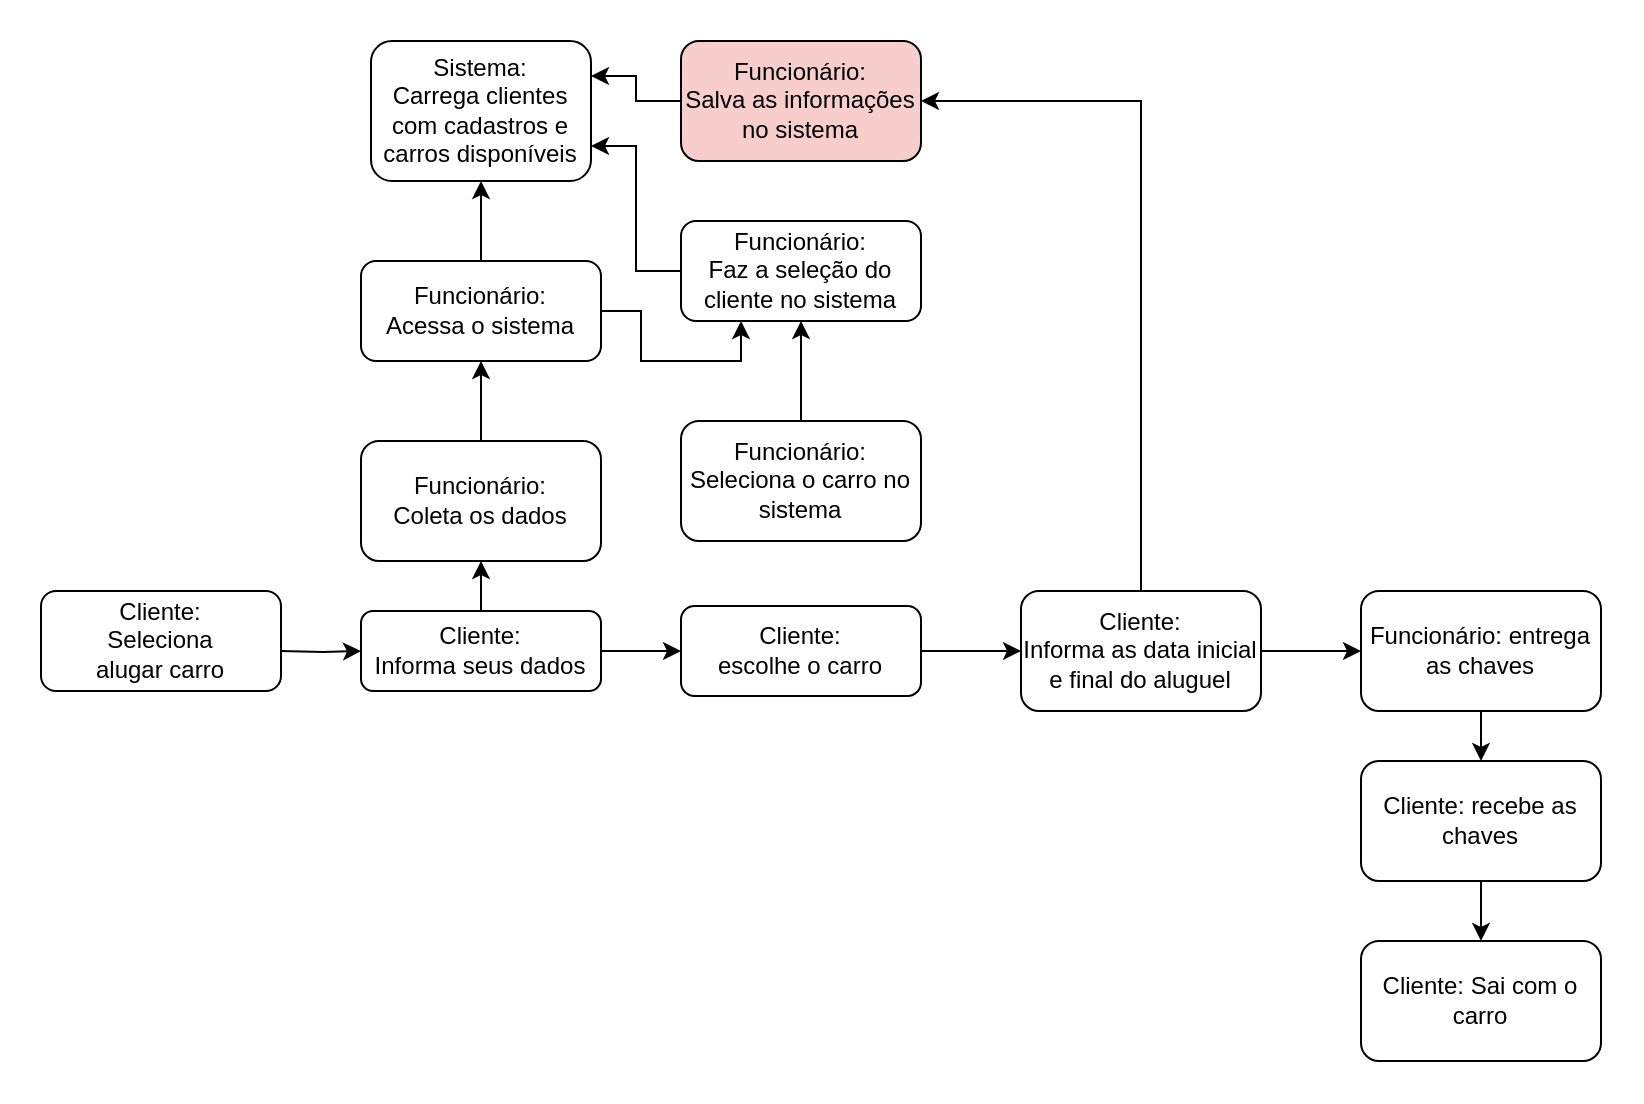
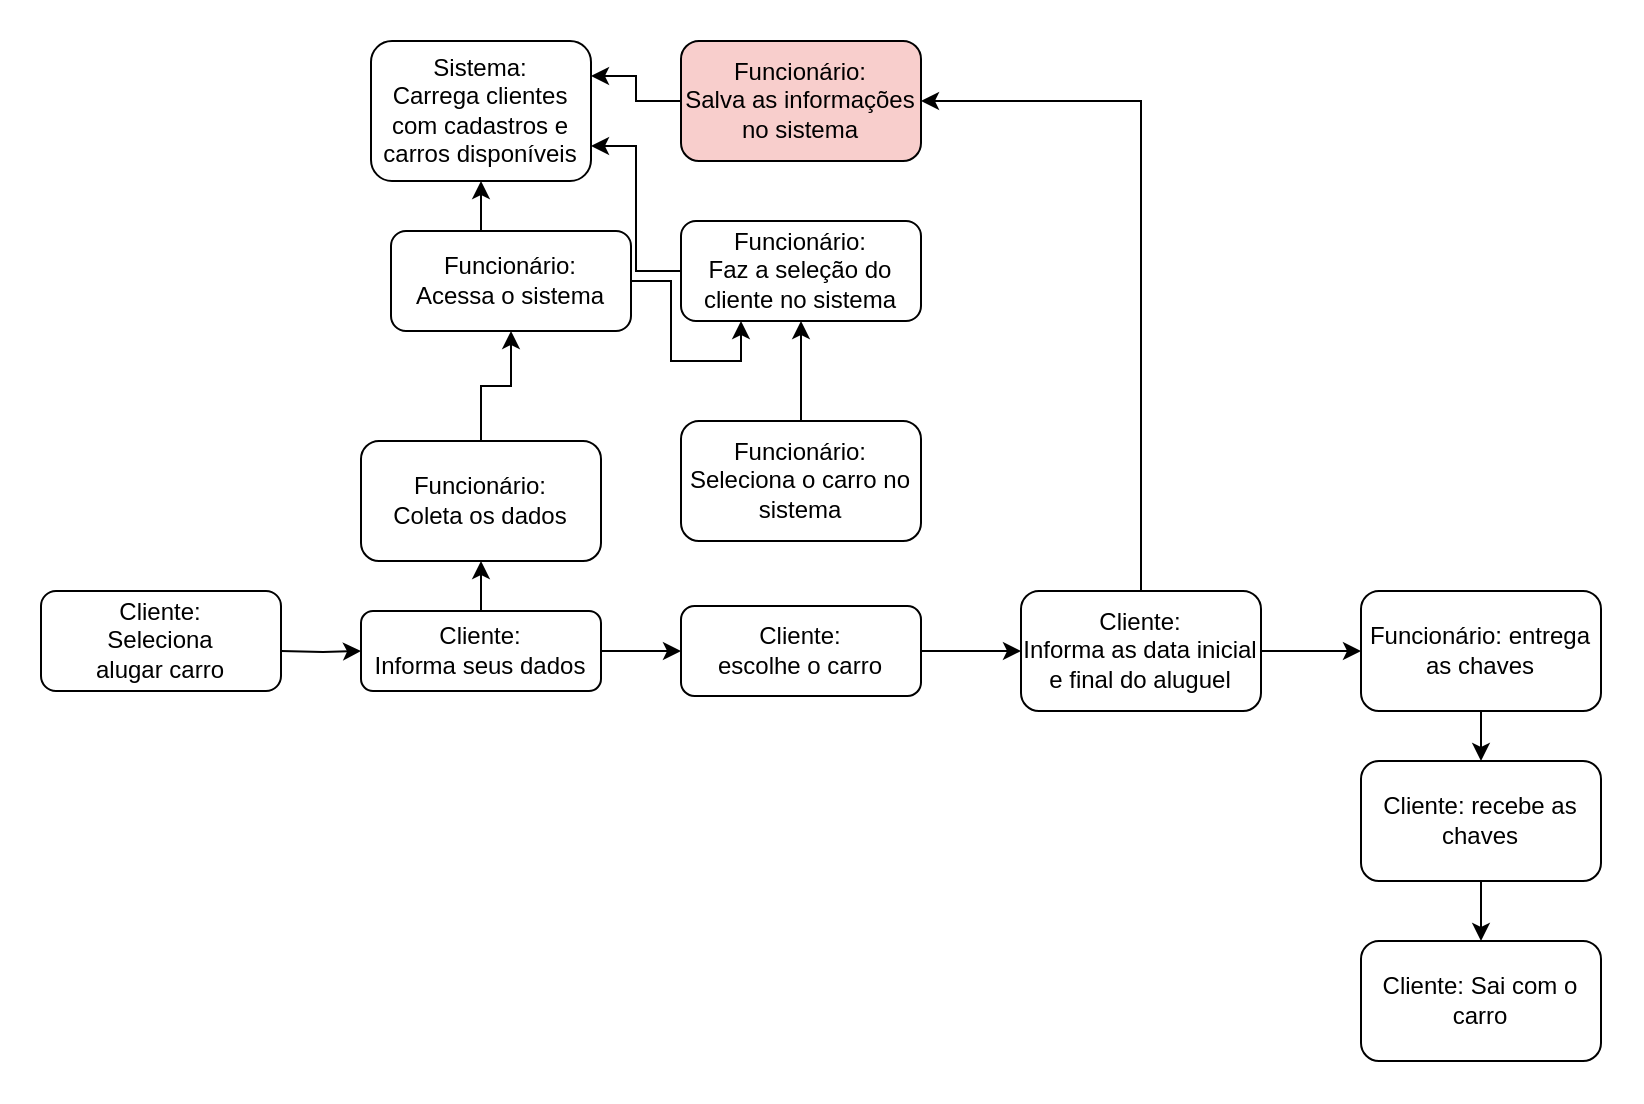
(481, 311) -> (511, 281)
